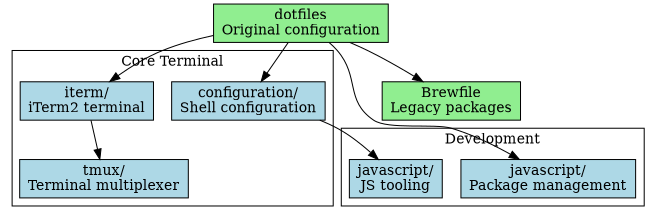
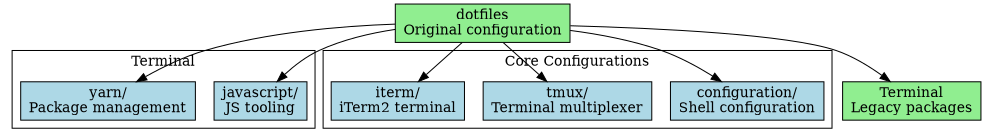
(173, 62) -> (578, 62)
(451, 101) -> (912, 101)
(94, 135) -> (521, 59)
(348, 135) -> (336, 44)
(493, 140) -> (164, 62)
(548, 179) -> (108, 101)
